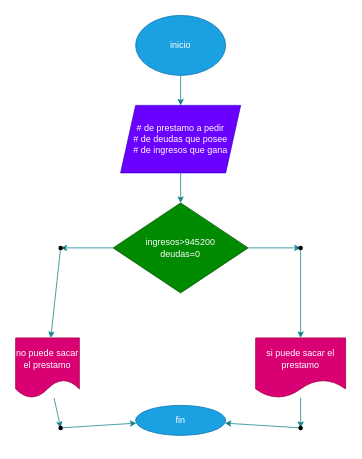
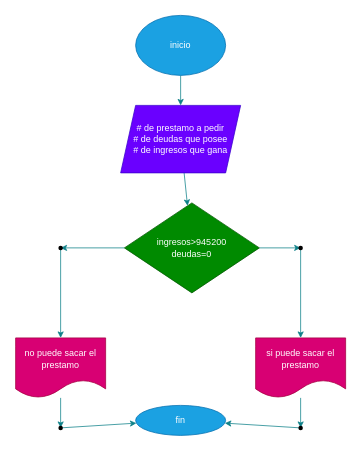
(180, 248) -> (192, 248)
(47, 368) -> (60, 368)
